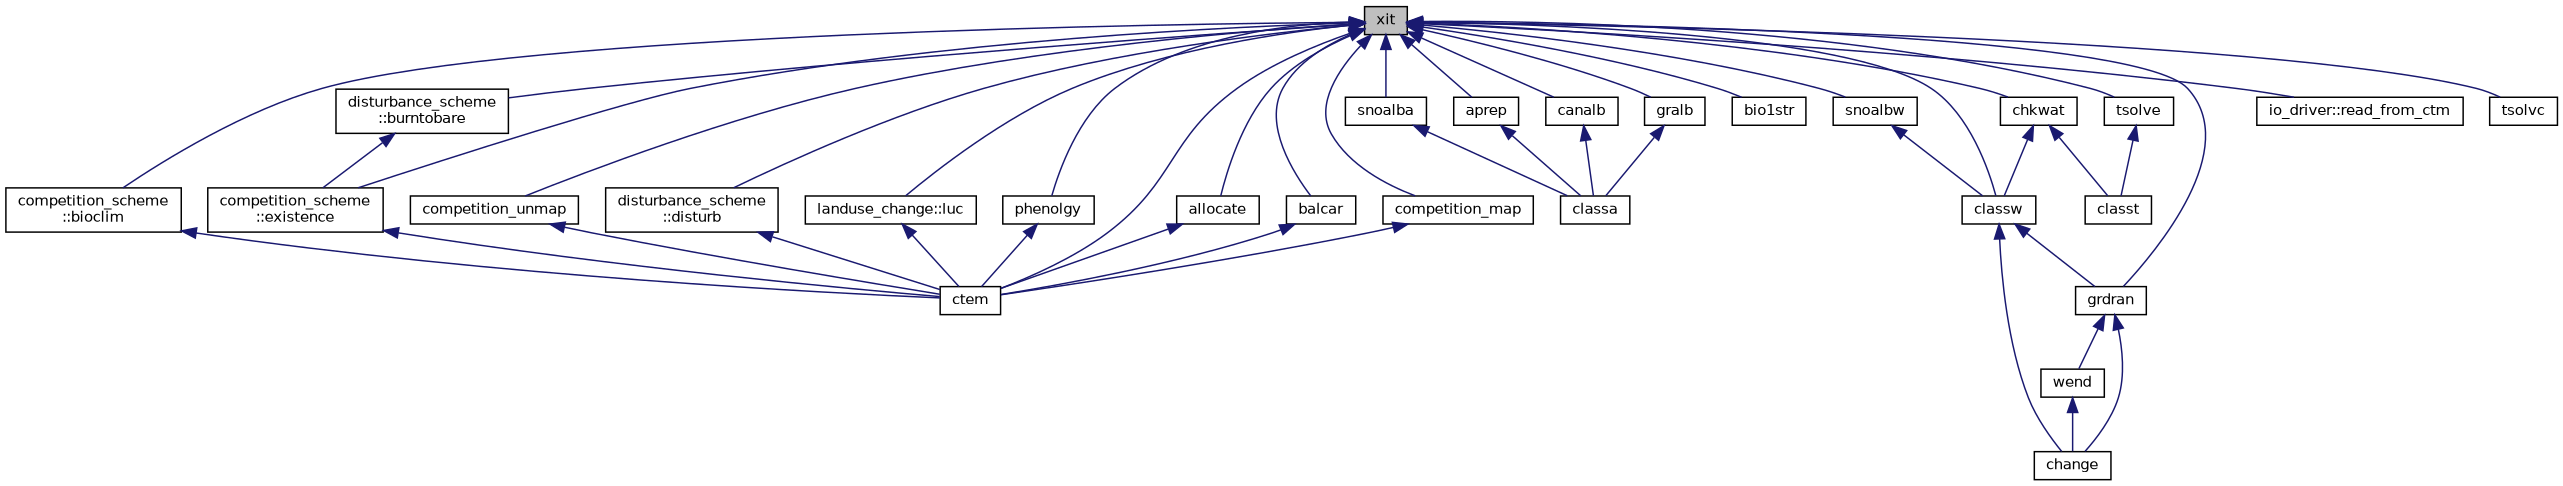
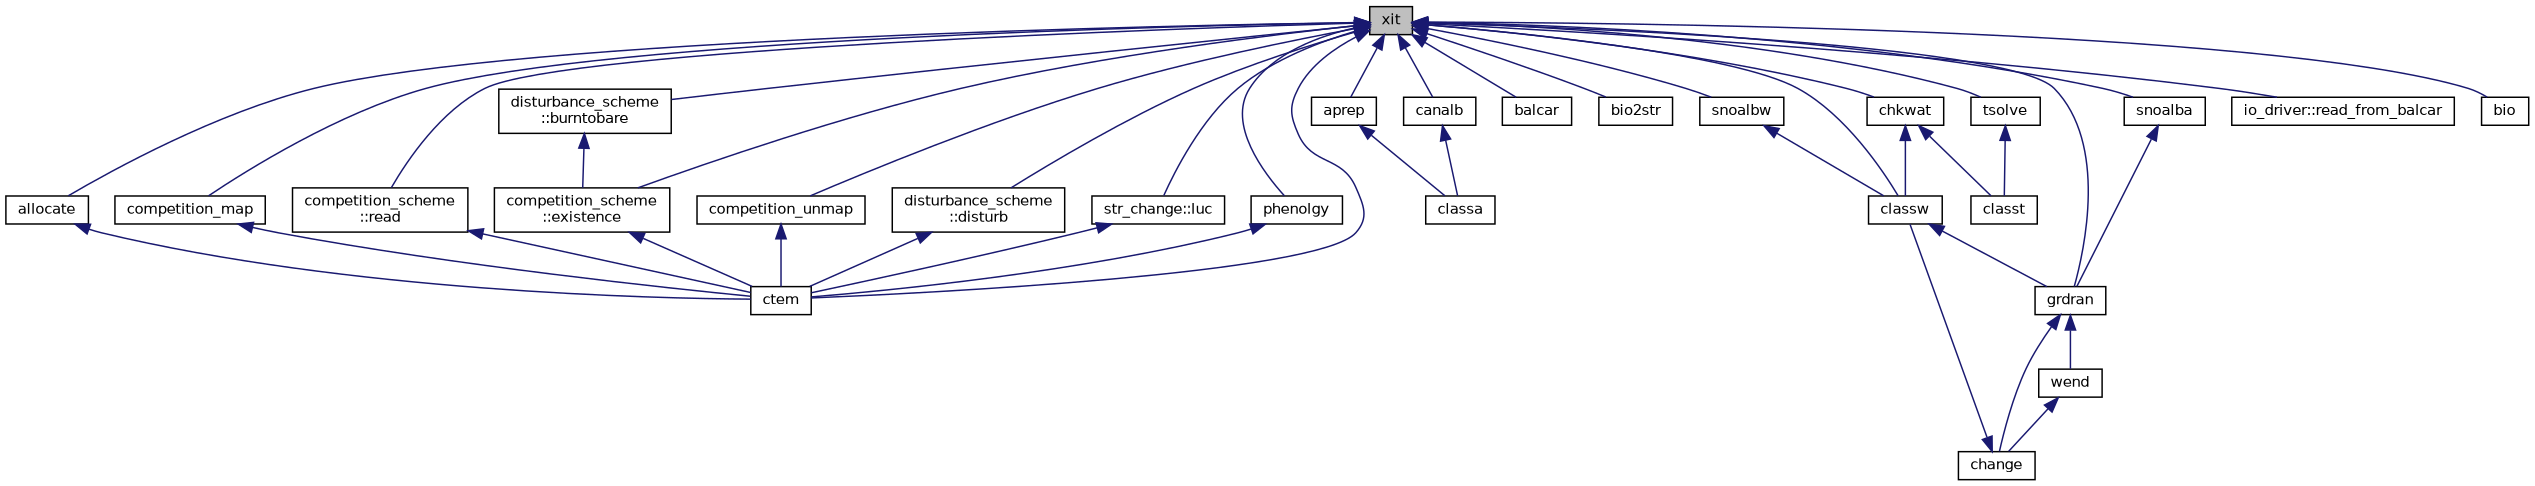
(1675, 111) -> none
(1769, 111) -> (1636, 111)
(2360, 111) -> (2343, 111)
(2524, 111) -> (2505, 111)
(1497, 164) -> (2114, 213)
(94, 210) -> (380, 210)
(891, 210) -> (1158, 210)
(1191, 256) -> none
(2014, 351) -> (1949, 331)
